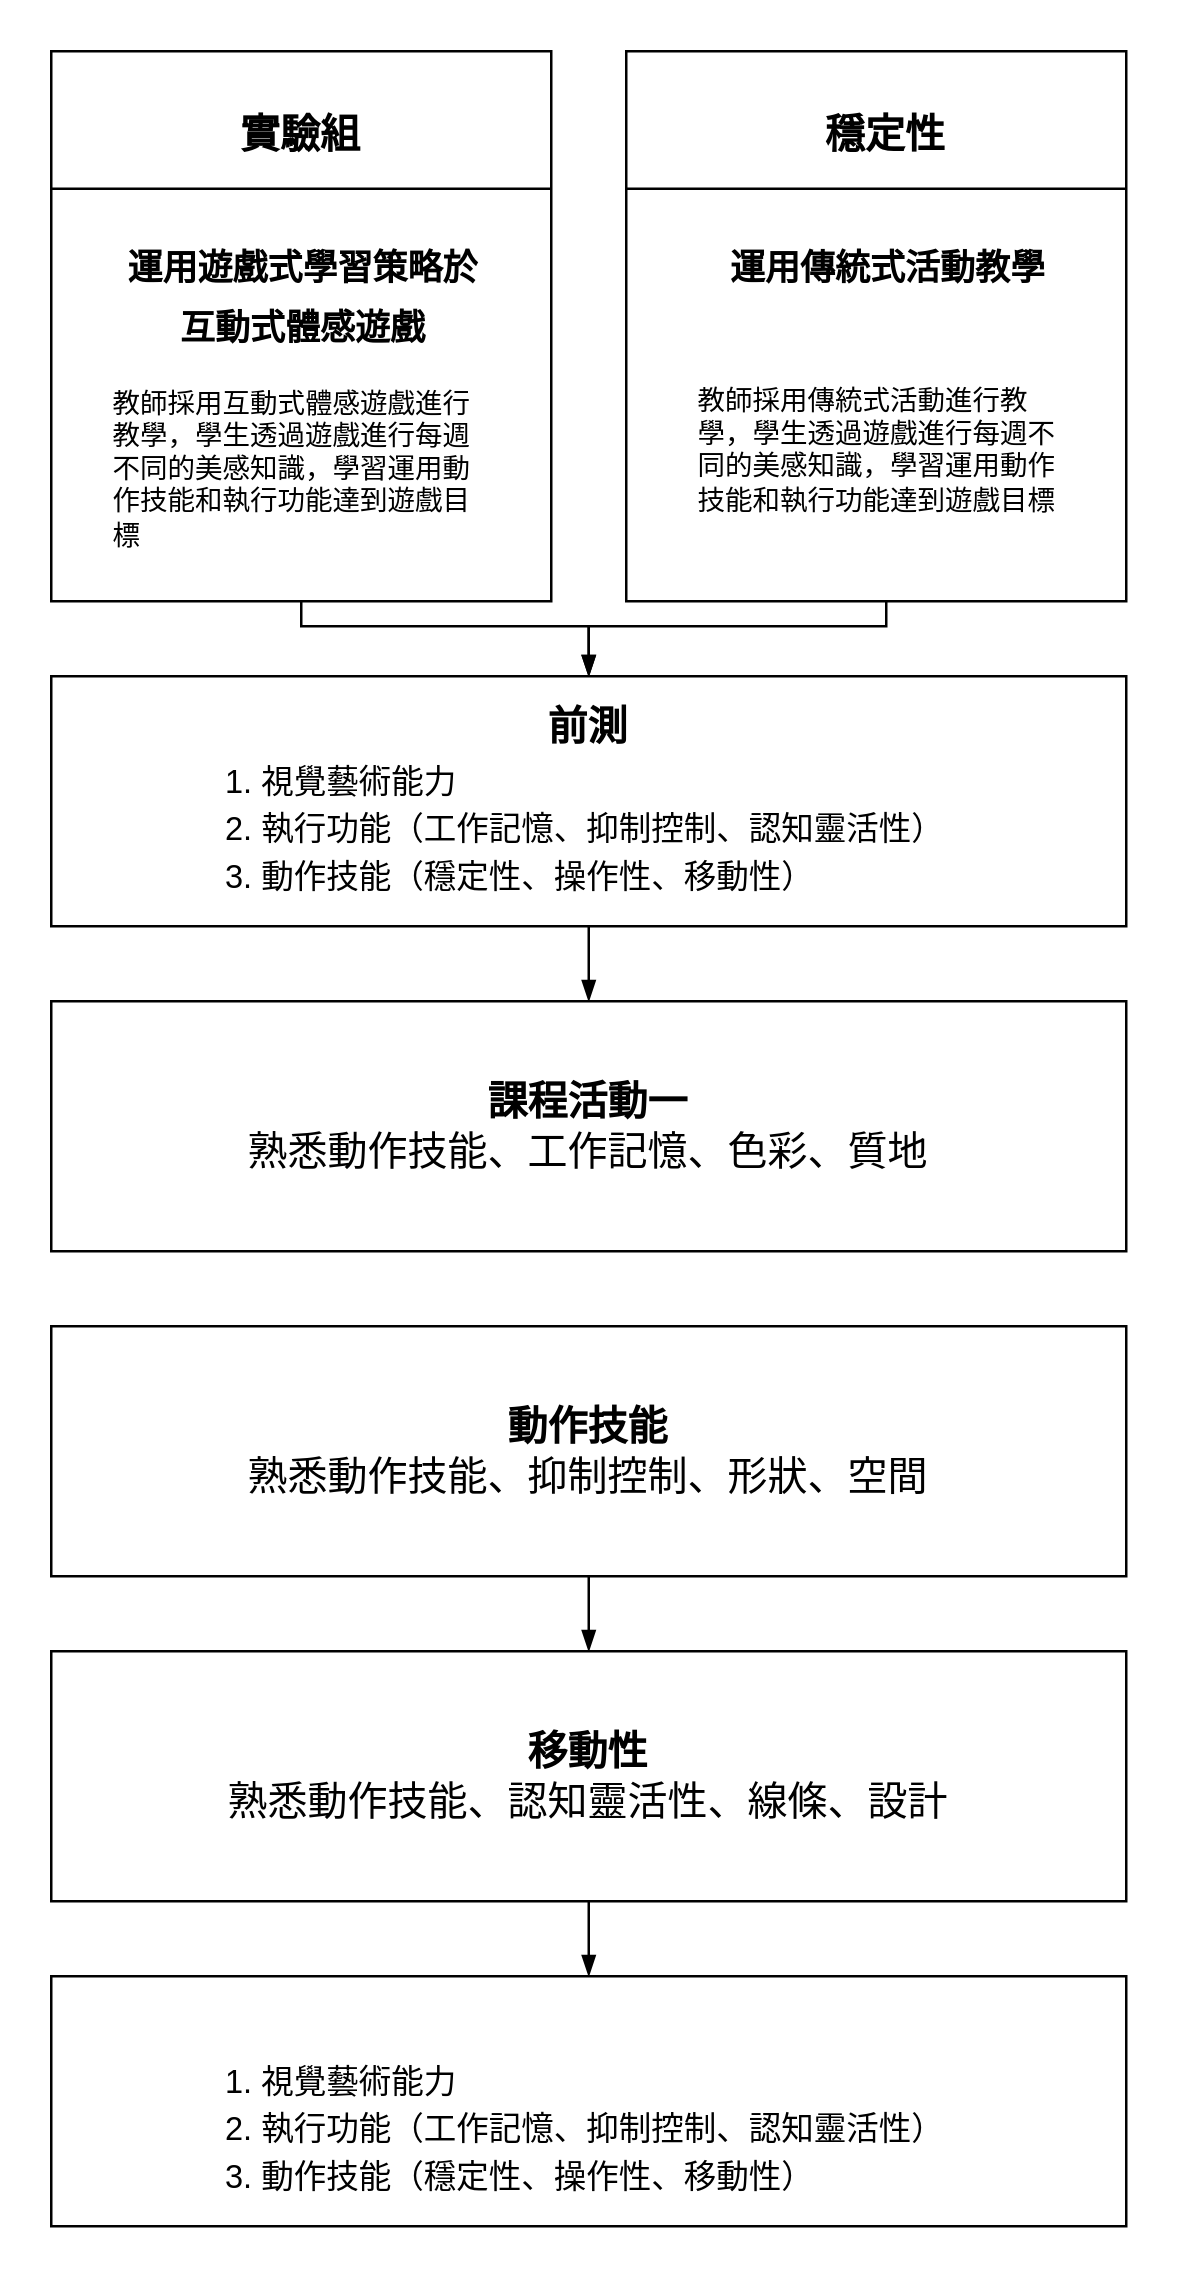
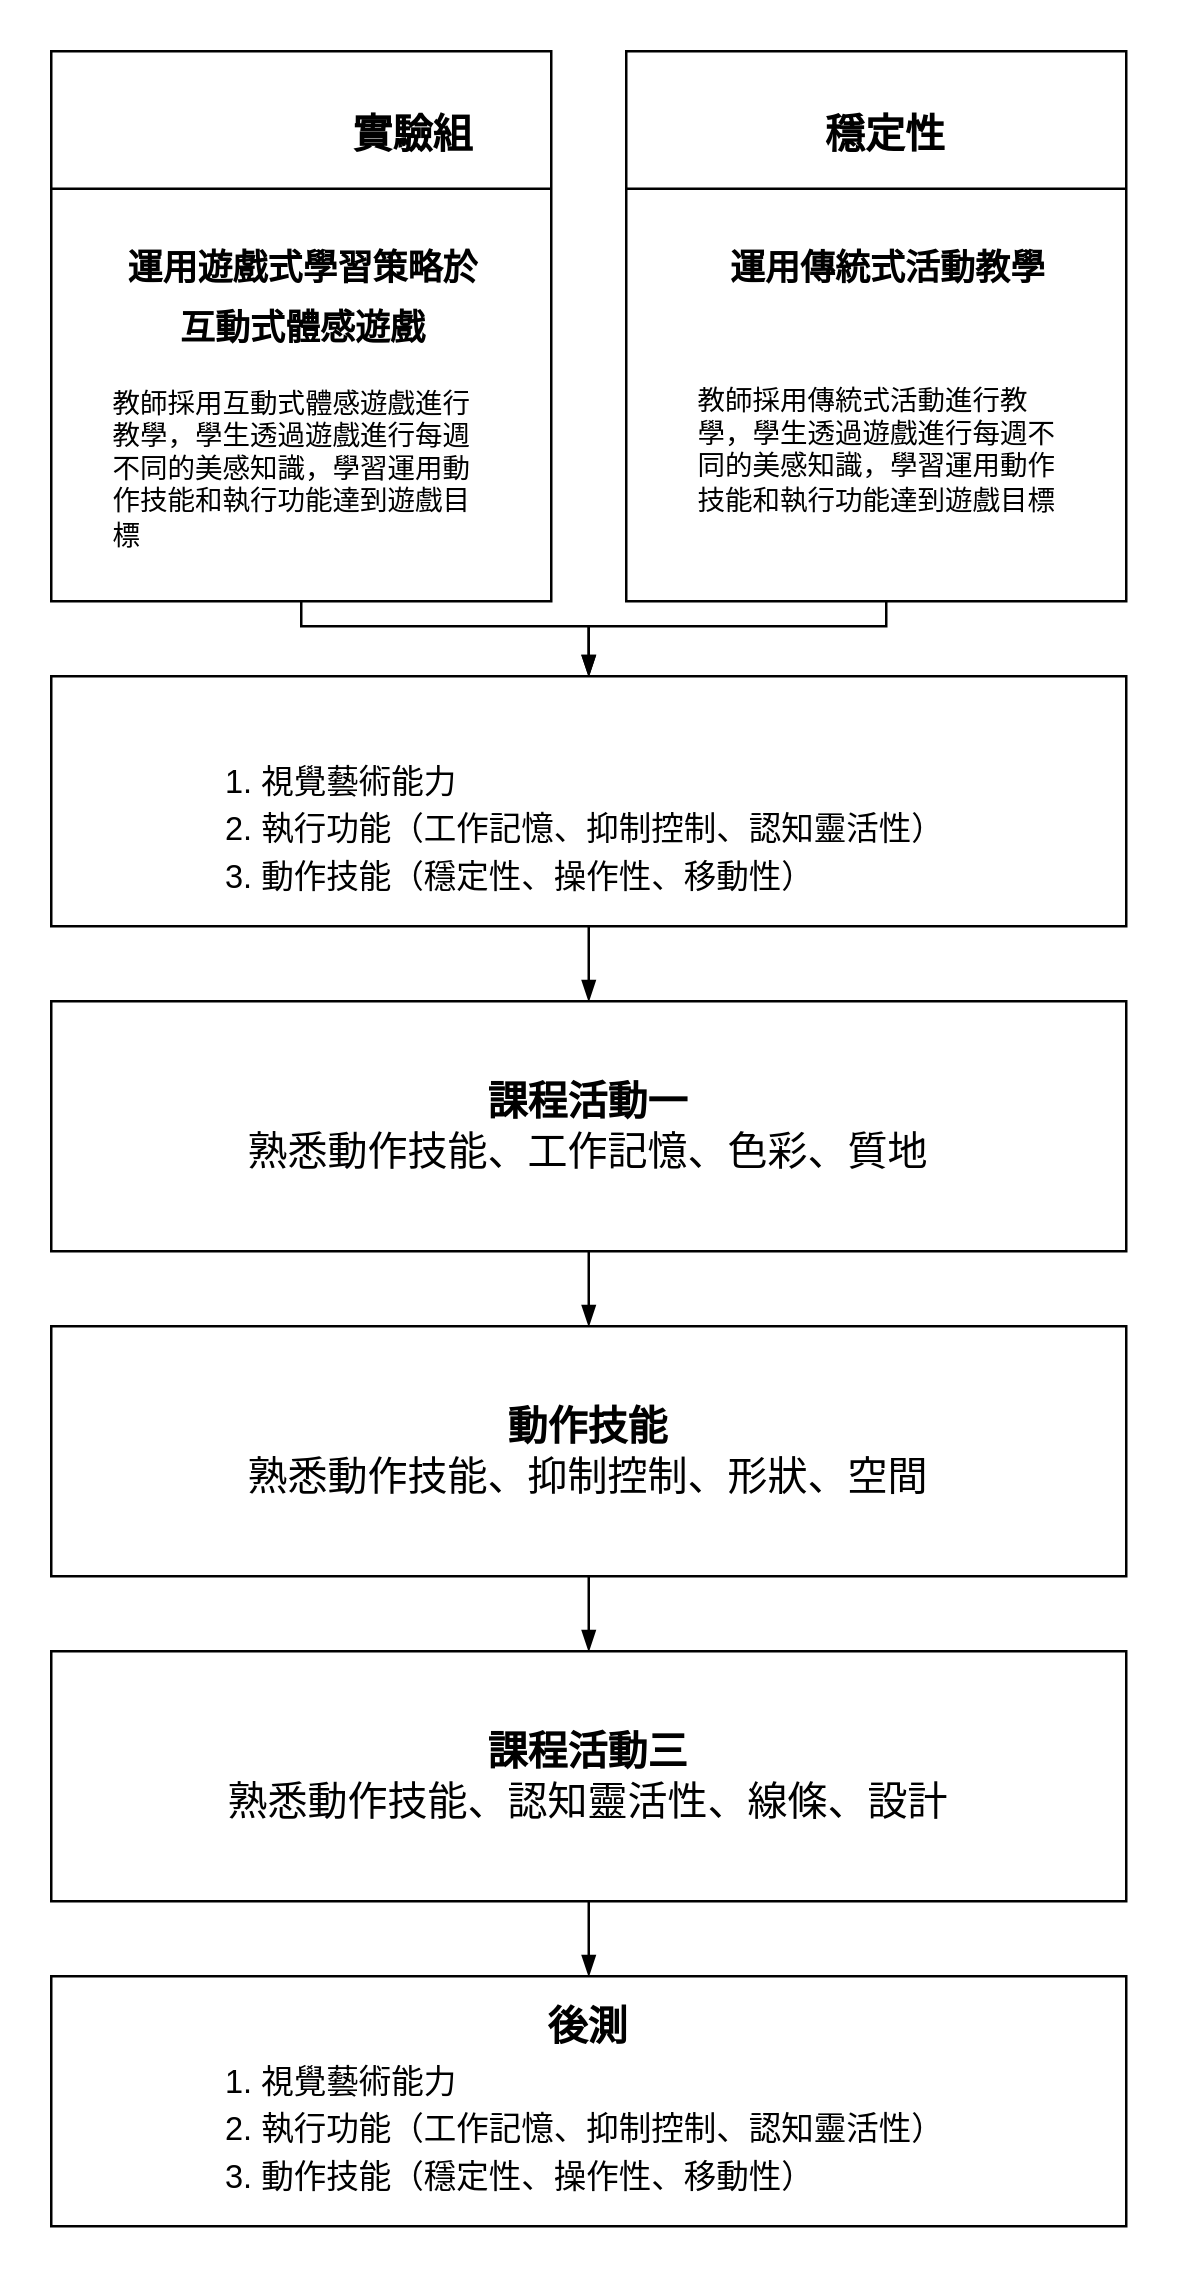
(301, 133) -> (414, 133)
(589, 726) -> none
none -> (589, 1299)
(589, 1776) -> (589, 1776)
none -> (589, 2026)
